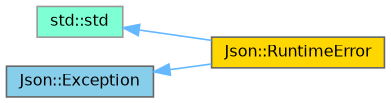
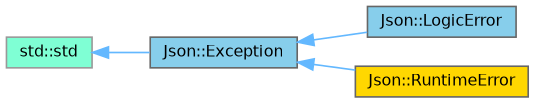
none -> (442, 22)
(175, 35) -> (129, 52)
